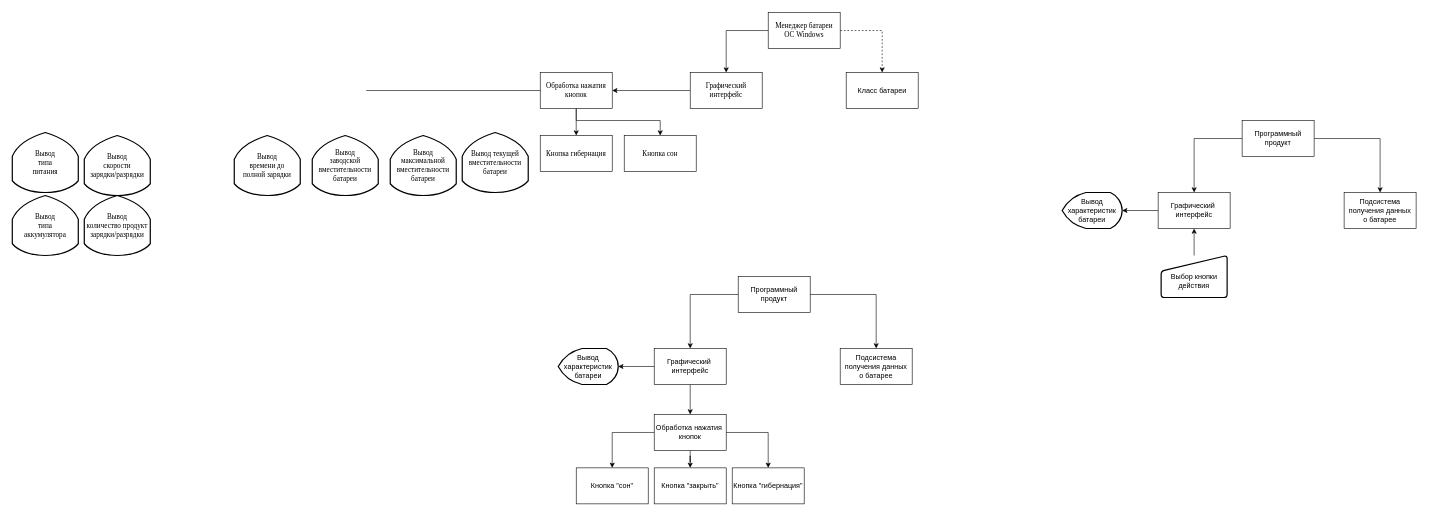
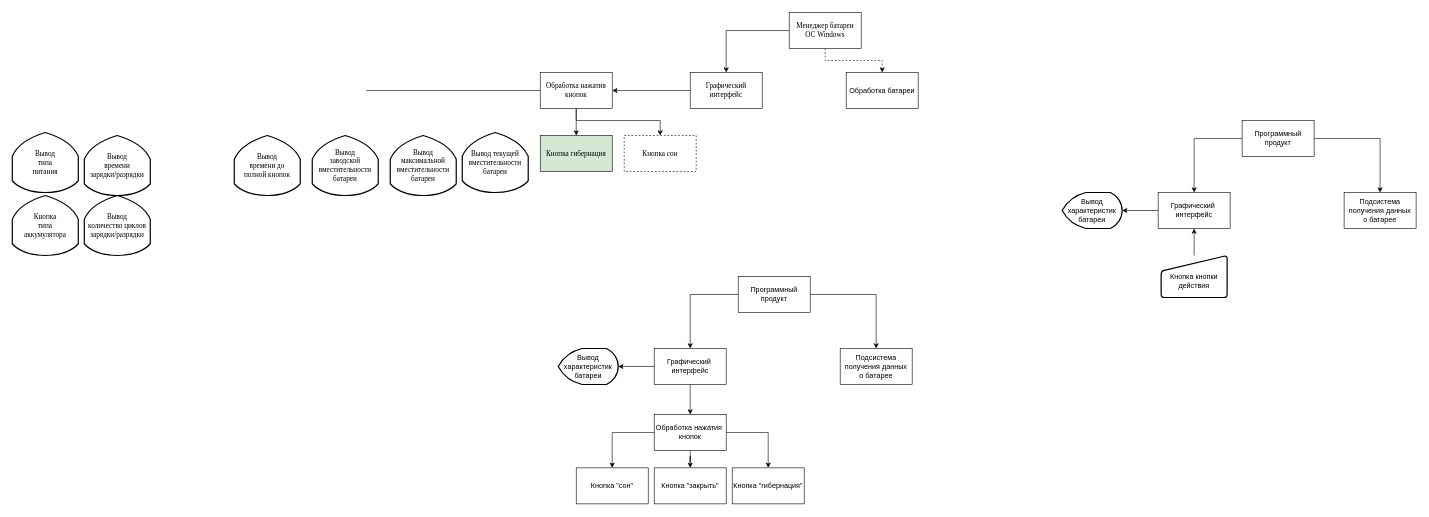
(804, 30) -> (825, 30)
(882, 90) -> (882, 90)
(576, 153) -> (576, 153)
(660, 153) -> (660, 153)
(117, 165) -> (117, 165)
(267, 165) -> (267, 165)
(45, 225) -> (45, 225)
(117, 225) -> (117, 225)
(1194, 276) -> (1194, 276)
